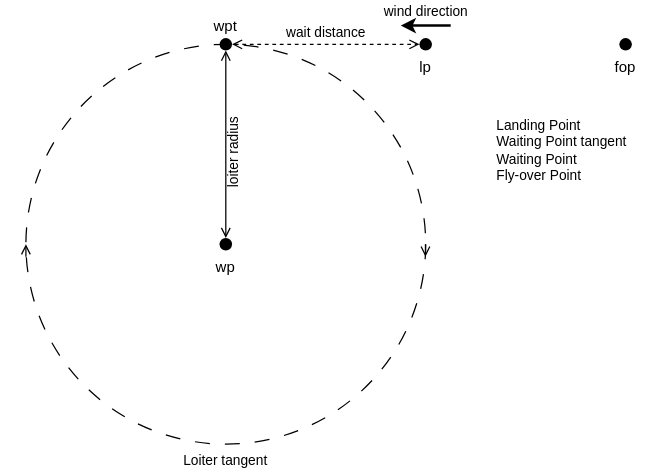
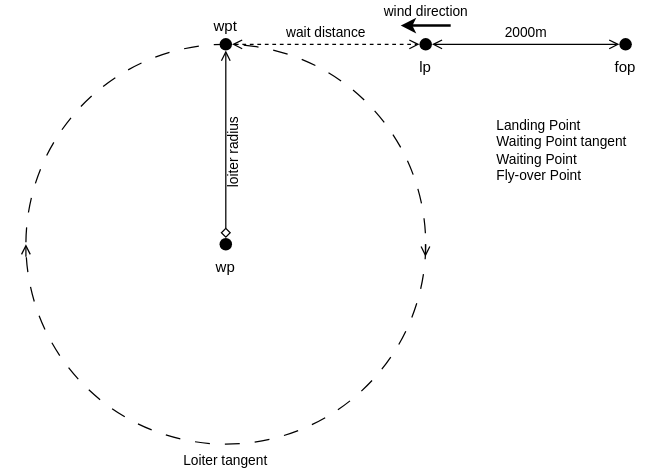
none -> (525, 44)
(226, 231) -> (226, 227)
